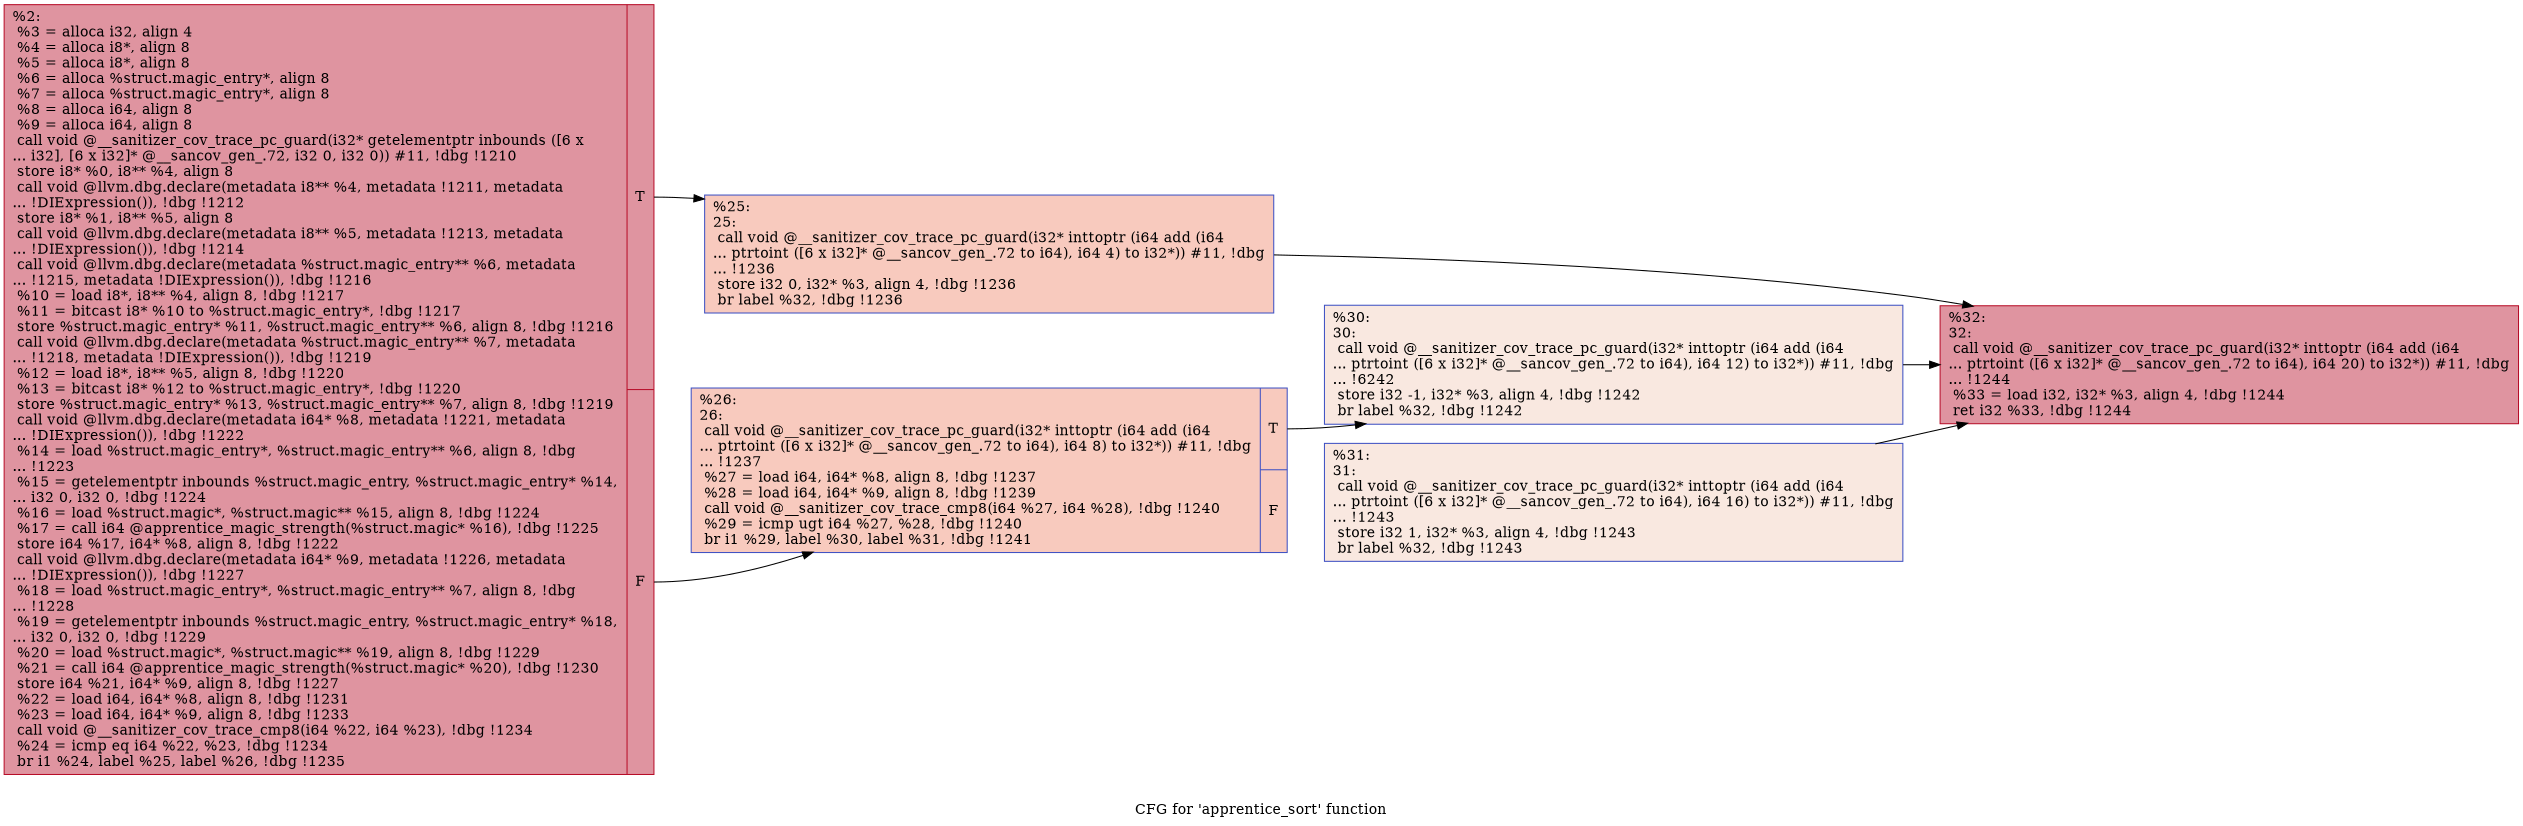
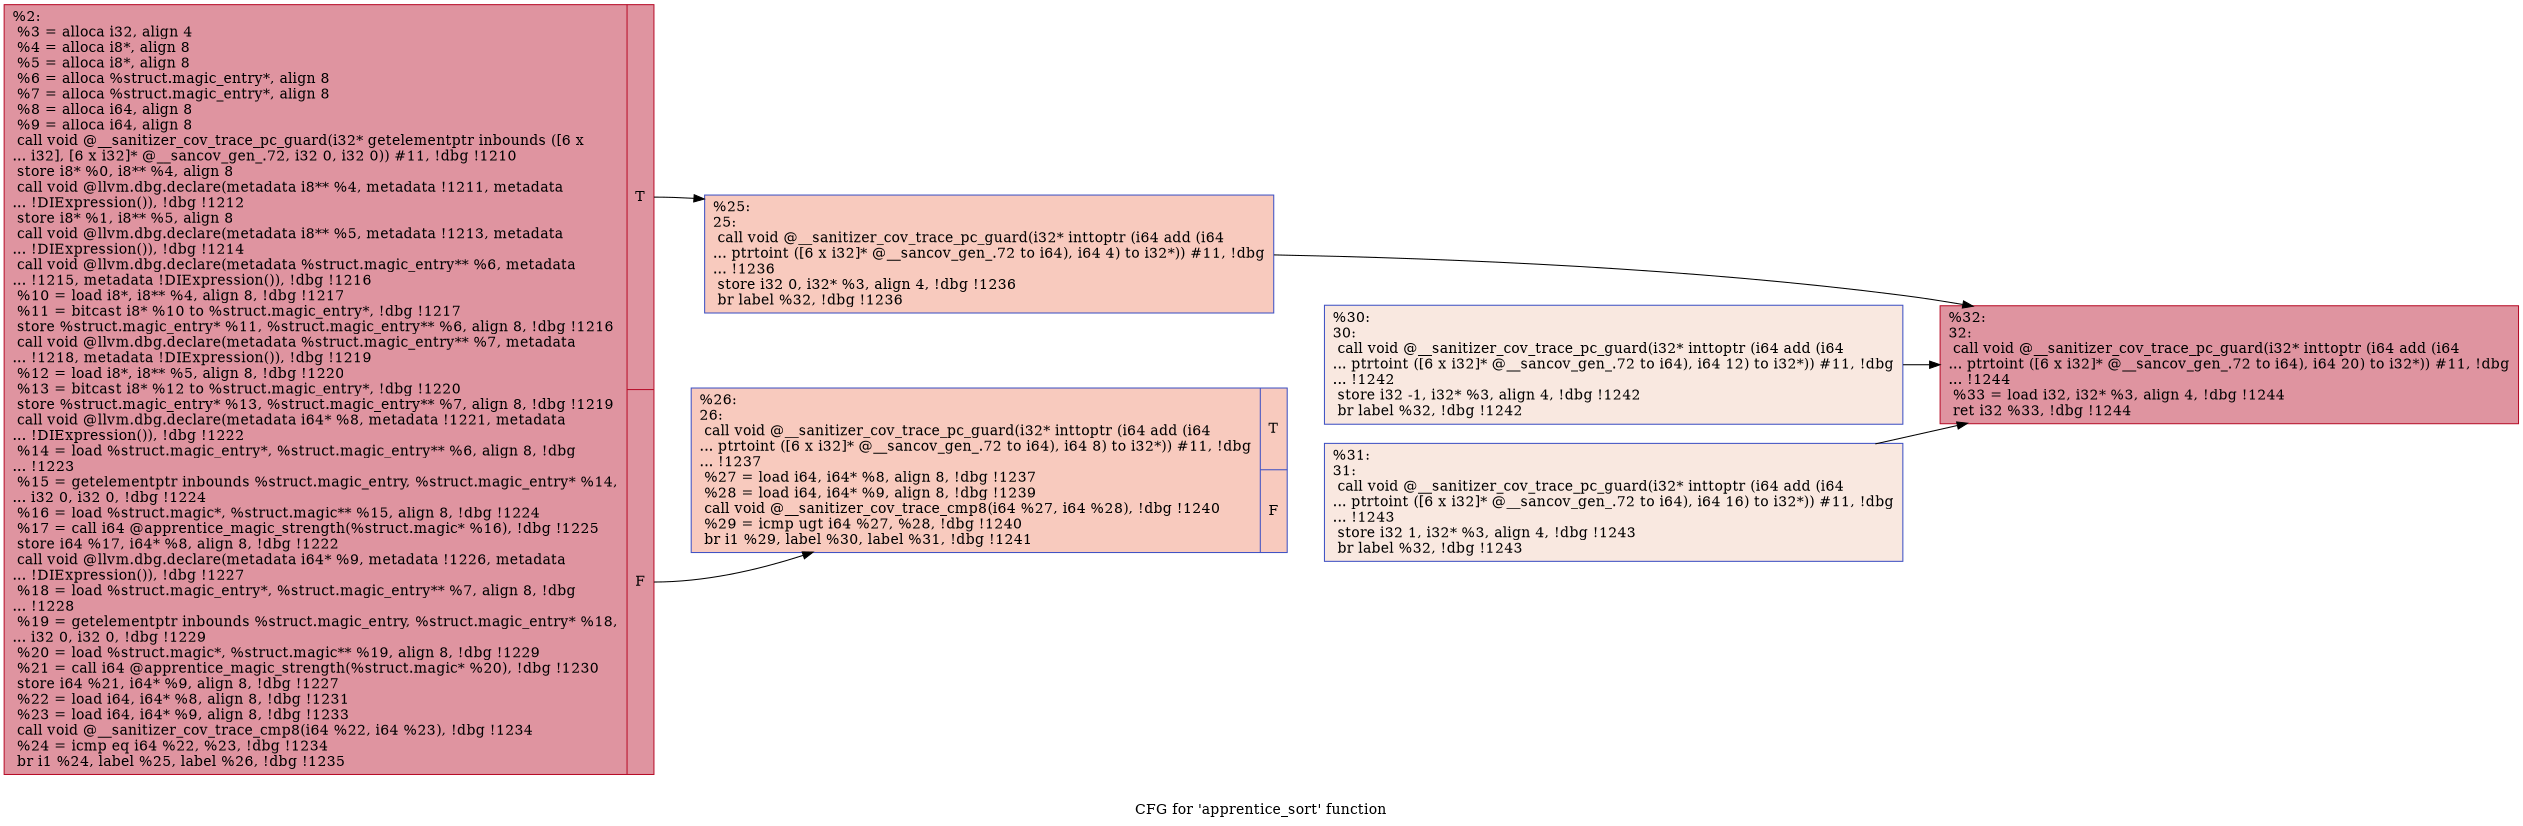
(1364, 380) -> (1364, 380)
(1321, 428) -> none
